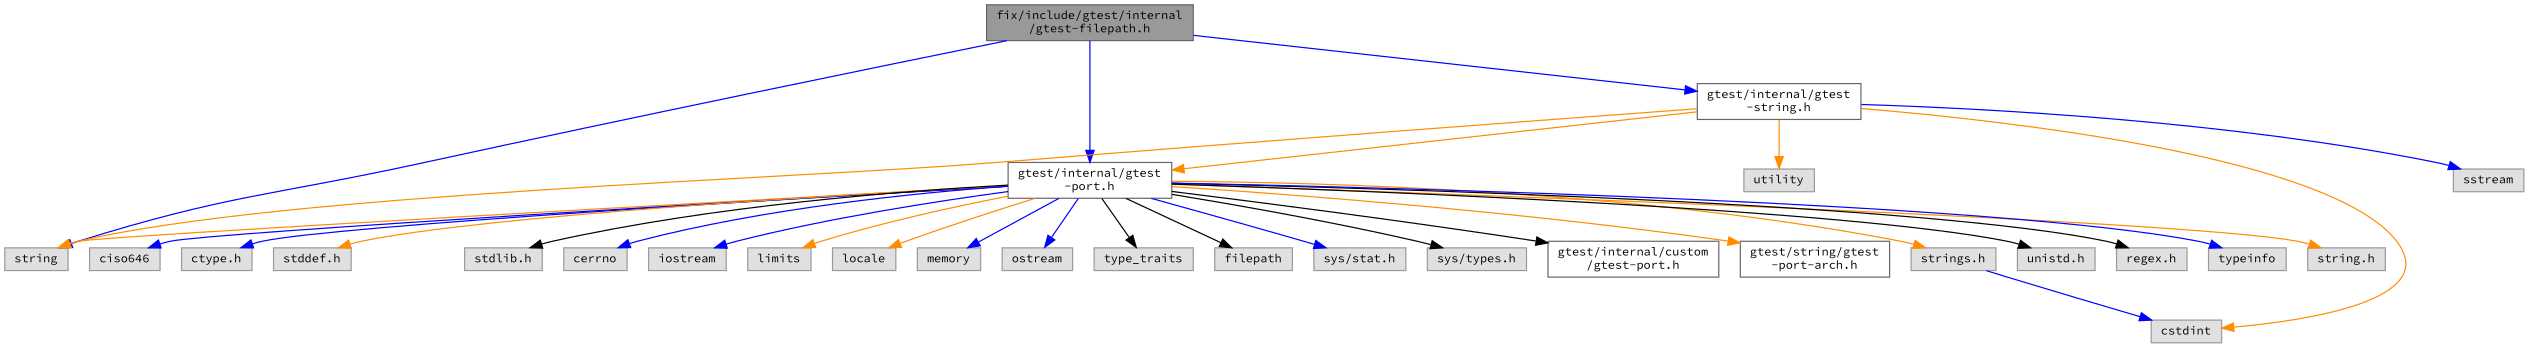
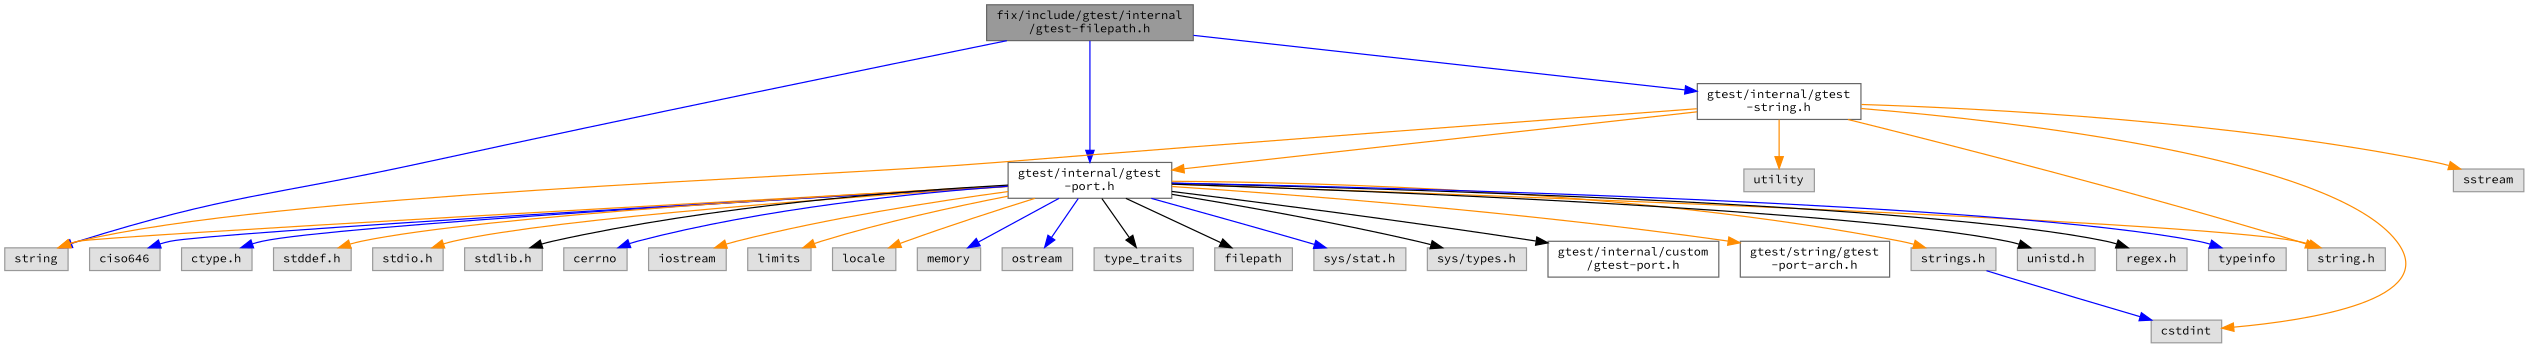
(2156, 123) -> (2156, 123)
none -> (2078, 179)
(866, 214) -> (866, 214)
none -> (408, 259)
